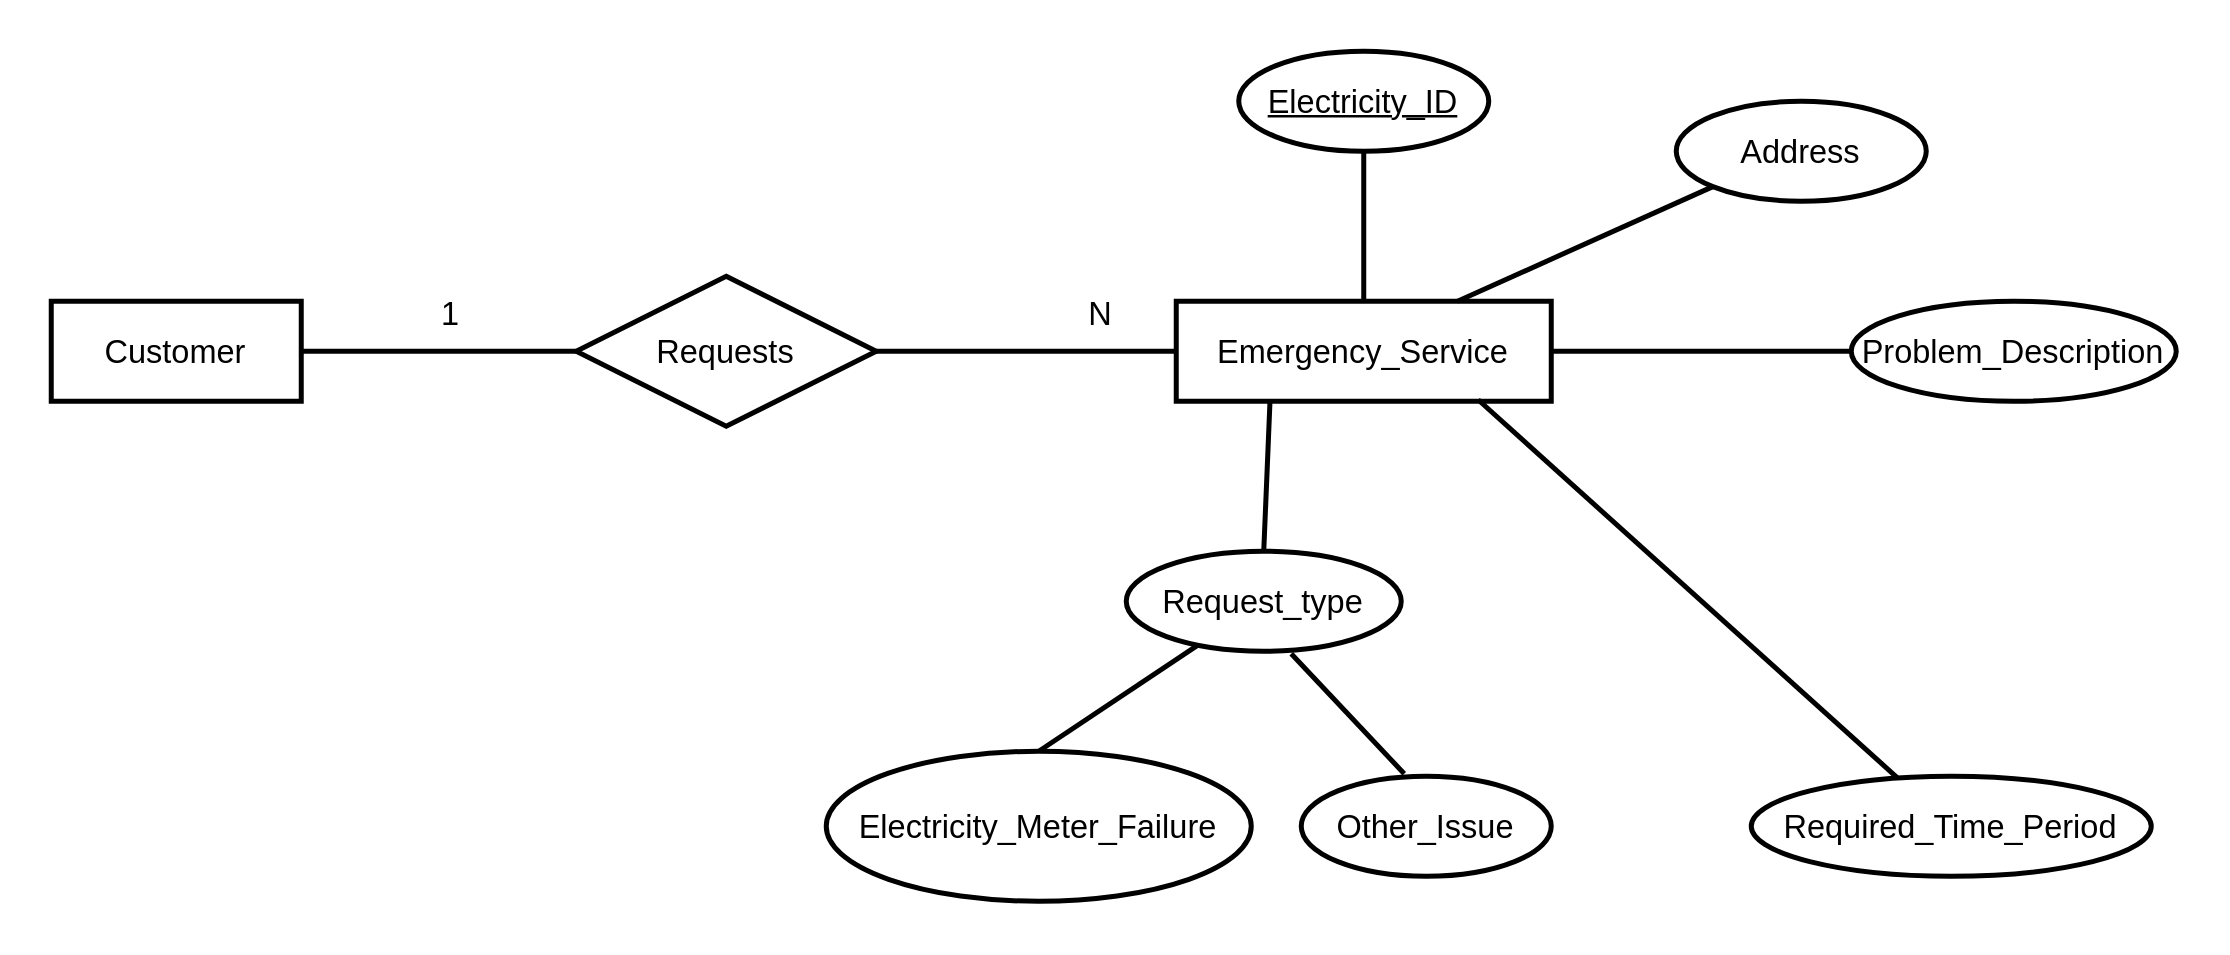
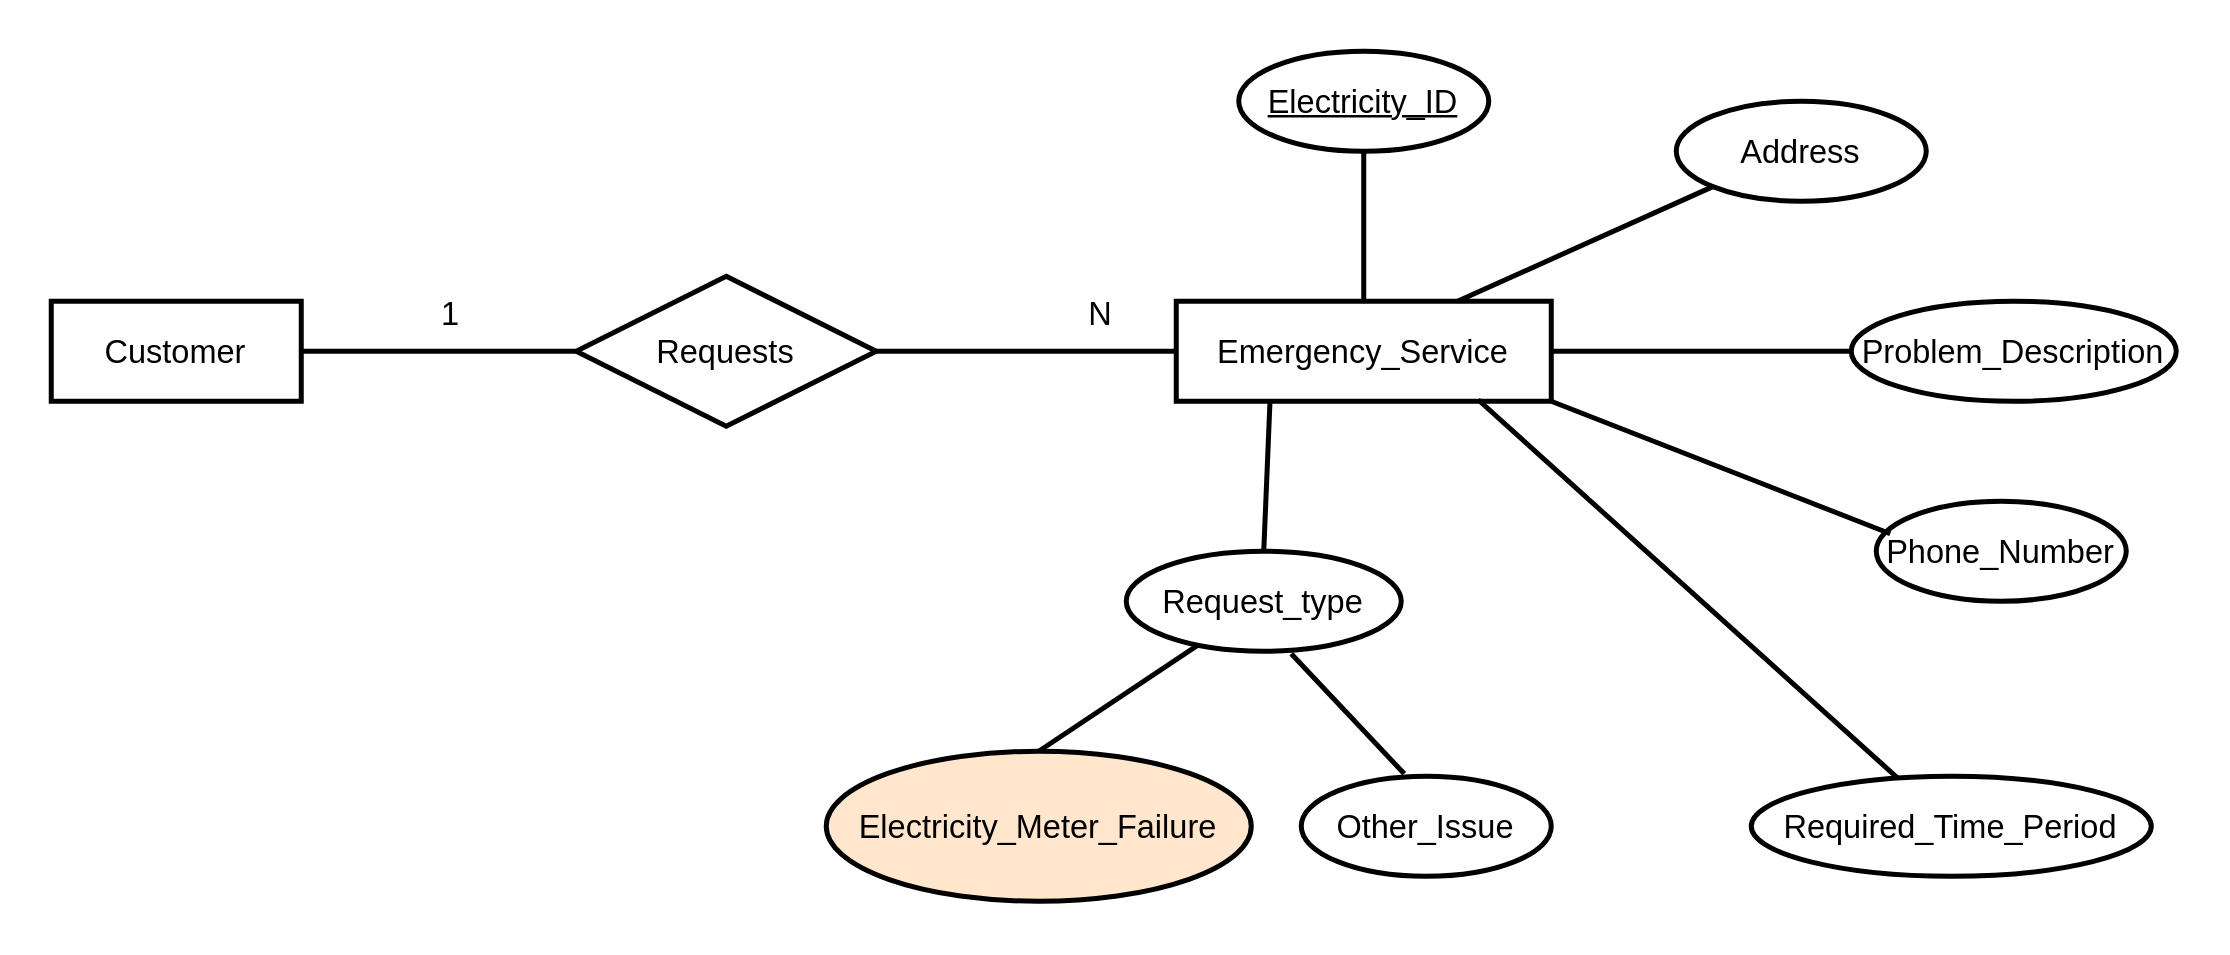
none -> (1721, 468)
none -> (2001, 551)
(1039, 826) -> (1039, 826)
